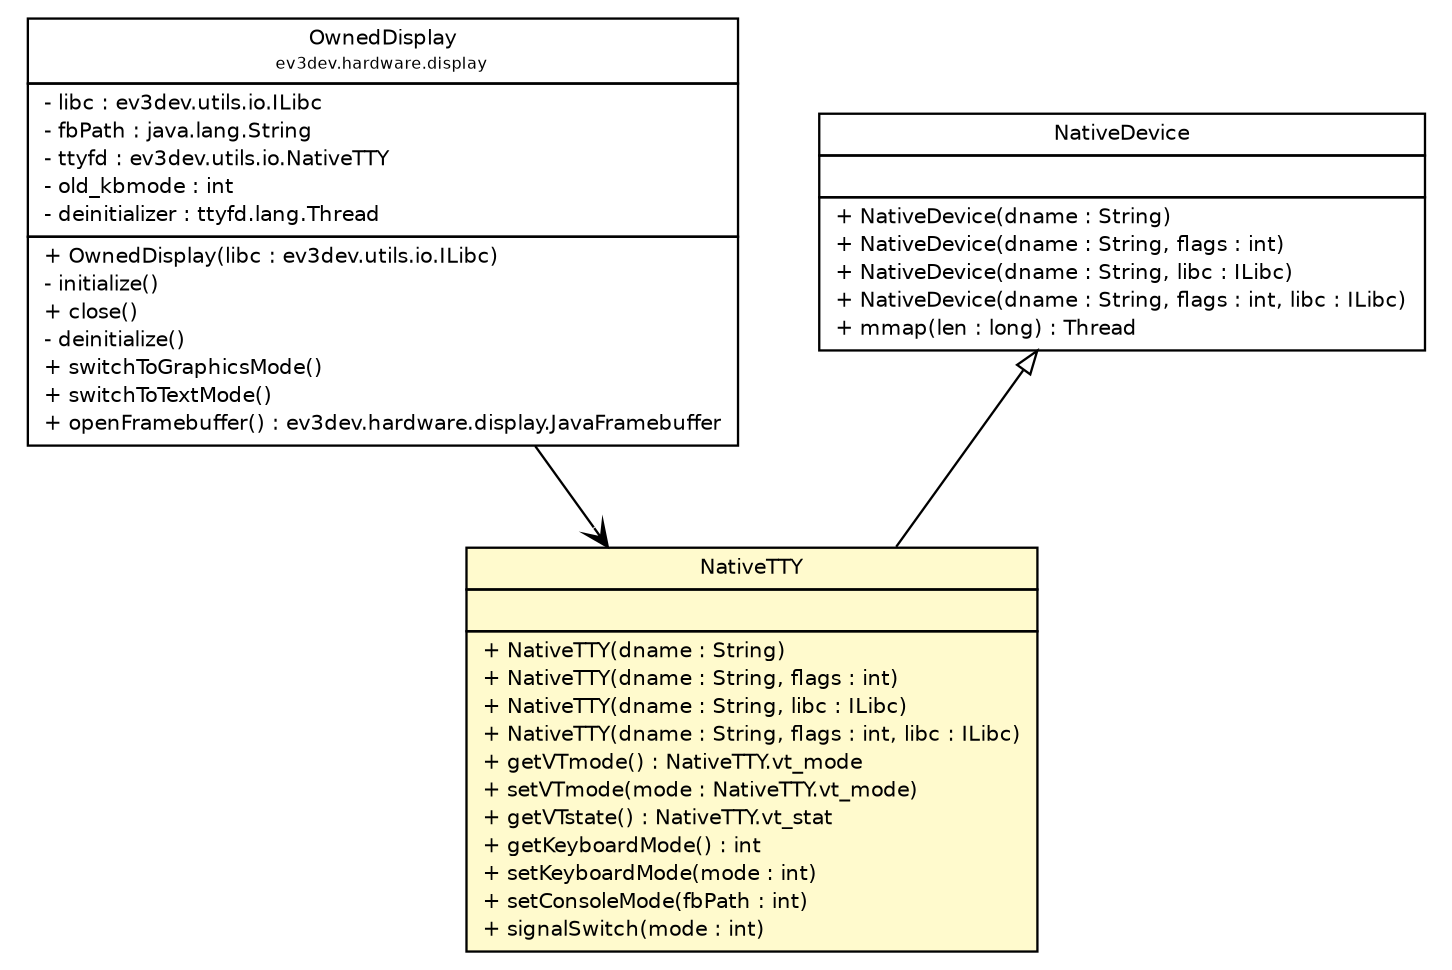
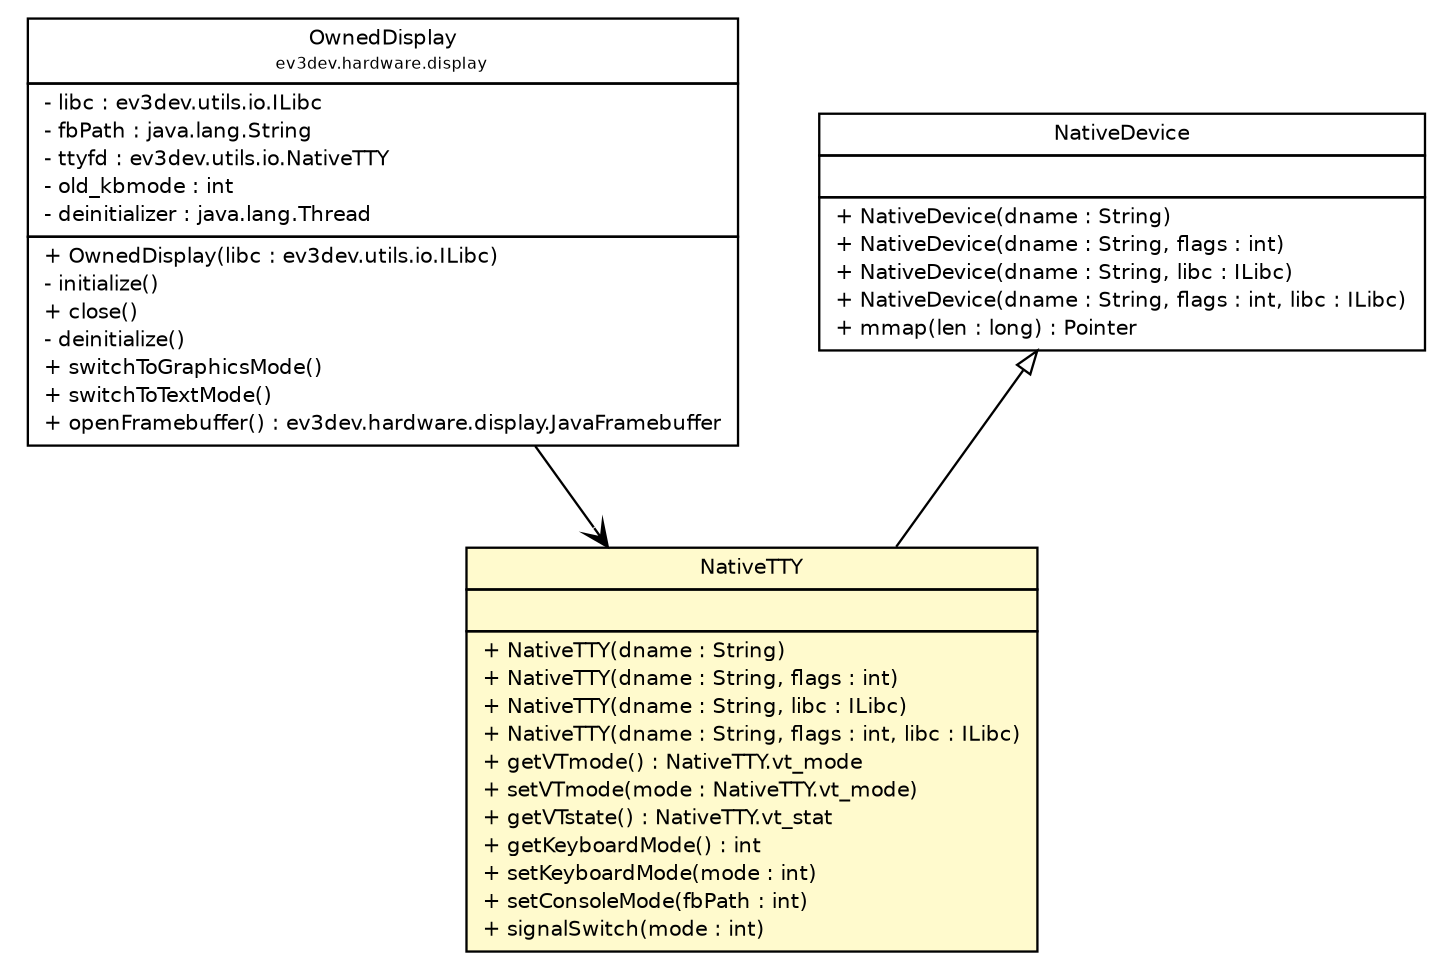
(212, 215) -> (209, 215)
(986, 328) -> (986, 328)
